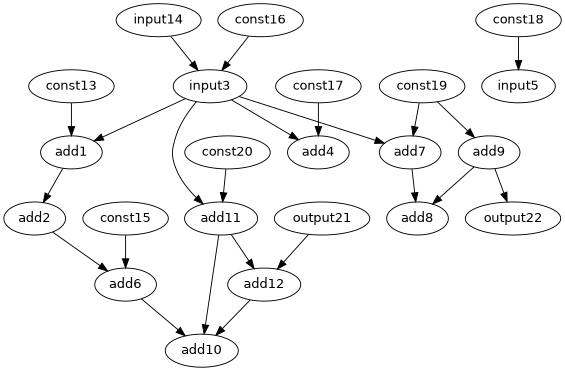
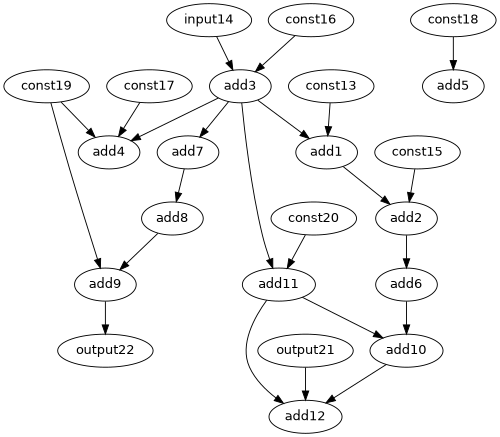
(210, 86) -> (240, 86)
(519, 86) -> (453, 86)
(417, 115) -> (75, 116)
(457, 182) -> (142, 248)
(126, 247) -> (413, 181)
(236, 314) -> (360, 381)
